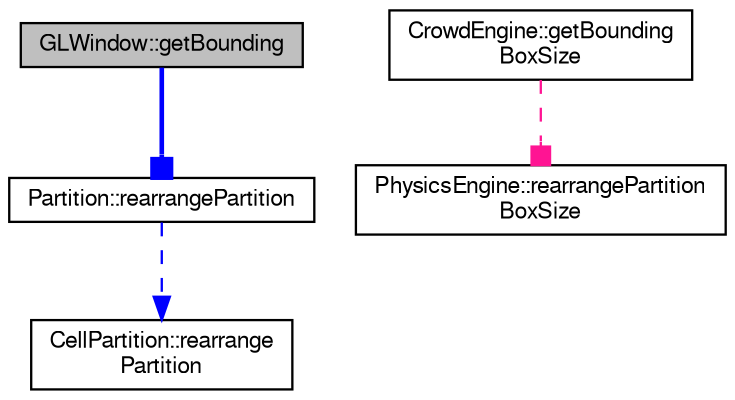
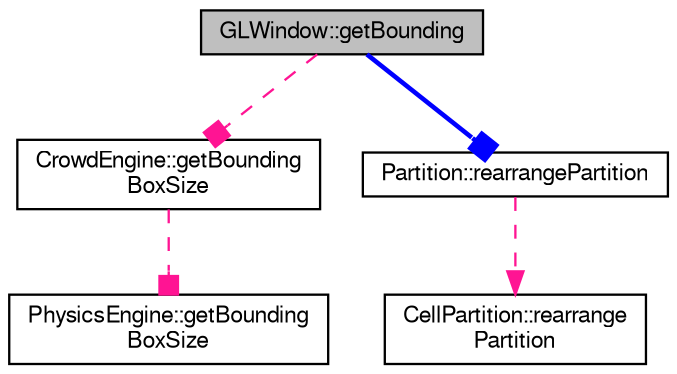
none -> (272, 90)
(541, 200) -> (169, 329)
(162, 259) -> (515, 234)
